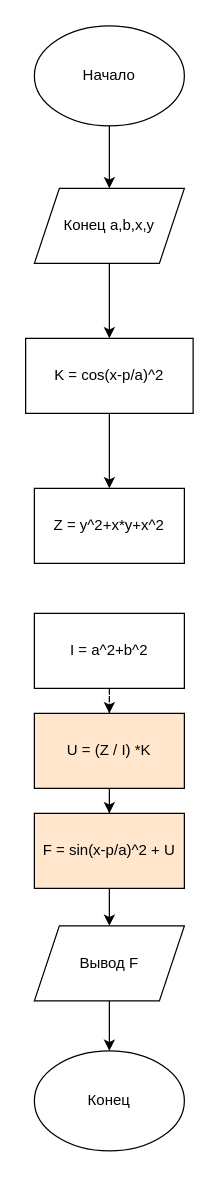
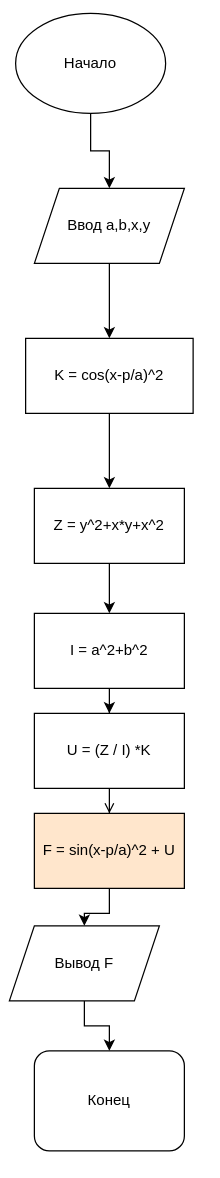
(109, 76) -> (91, 63)
(109, 226) -> (109, 226)
none -> (109, 584)
(109, 697) -> (109, 697)
(109, 751) -> (109, 751)
(109, 803) -> (109, 806)
(109, 963) -> (84, 963)
(109, 1101) -> (109, 1101)
